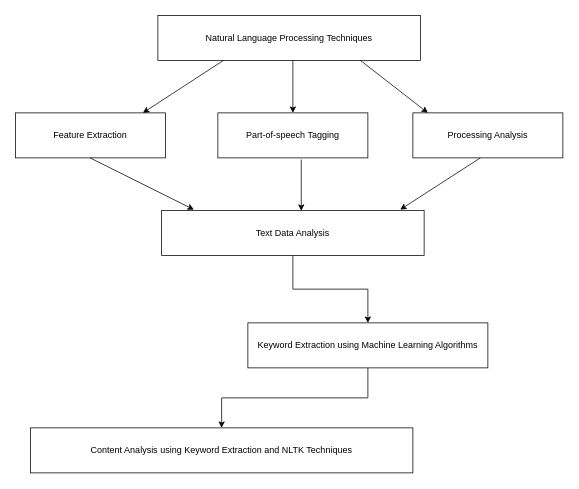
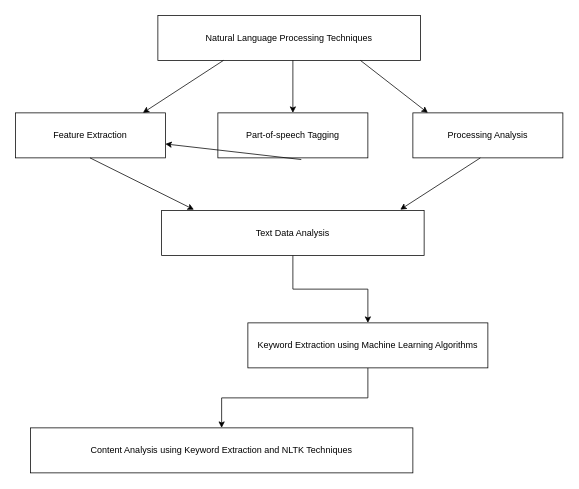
(301, 183) -> (225, 151)
